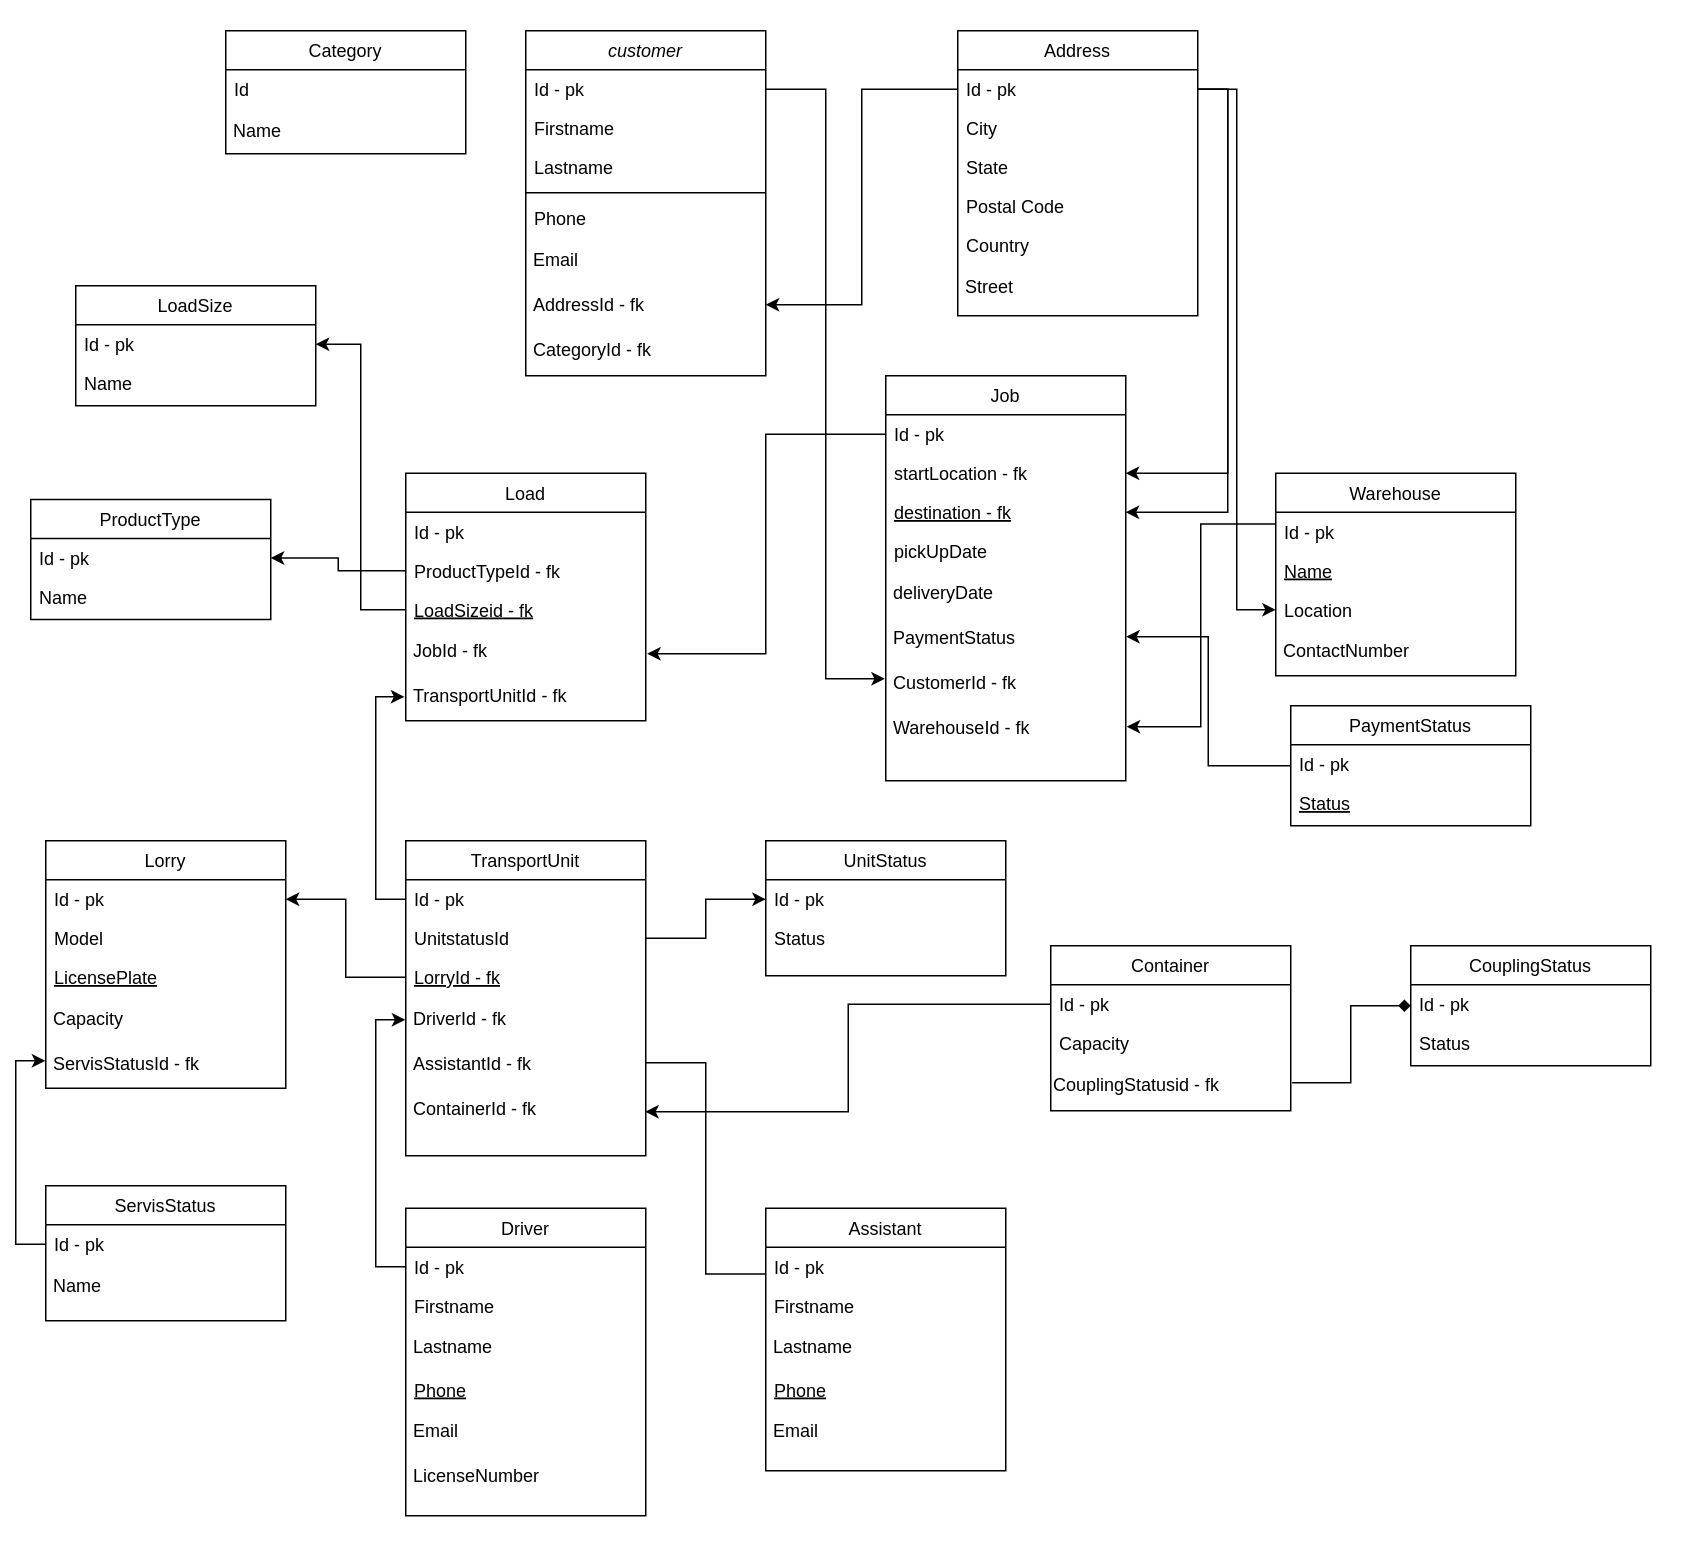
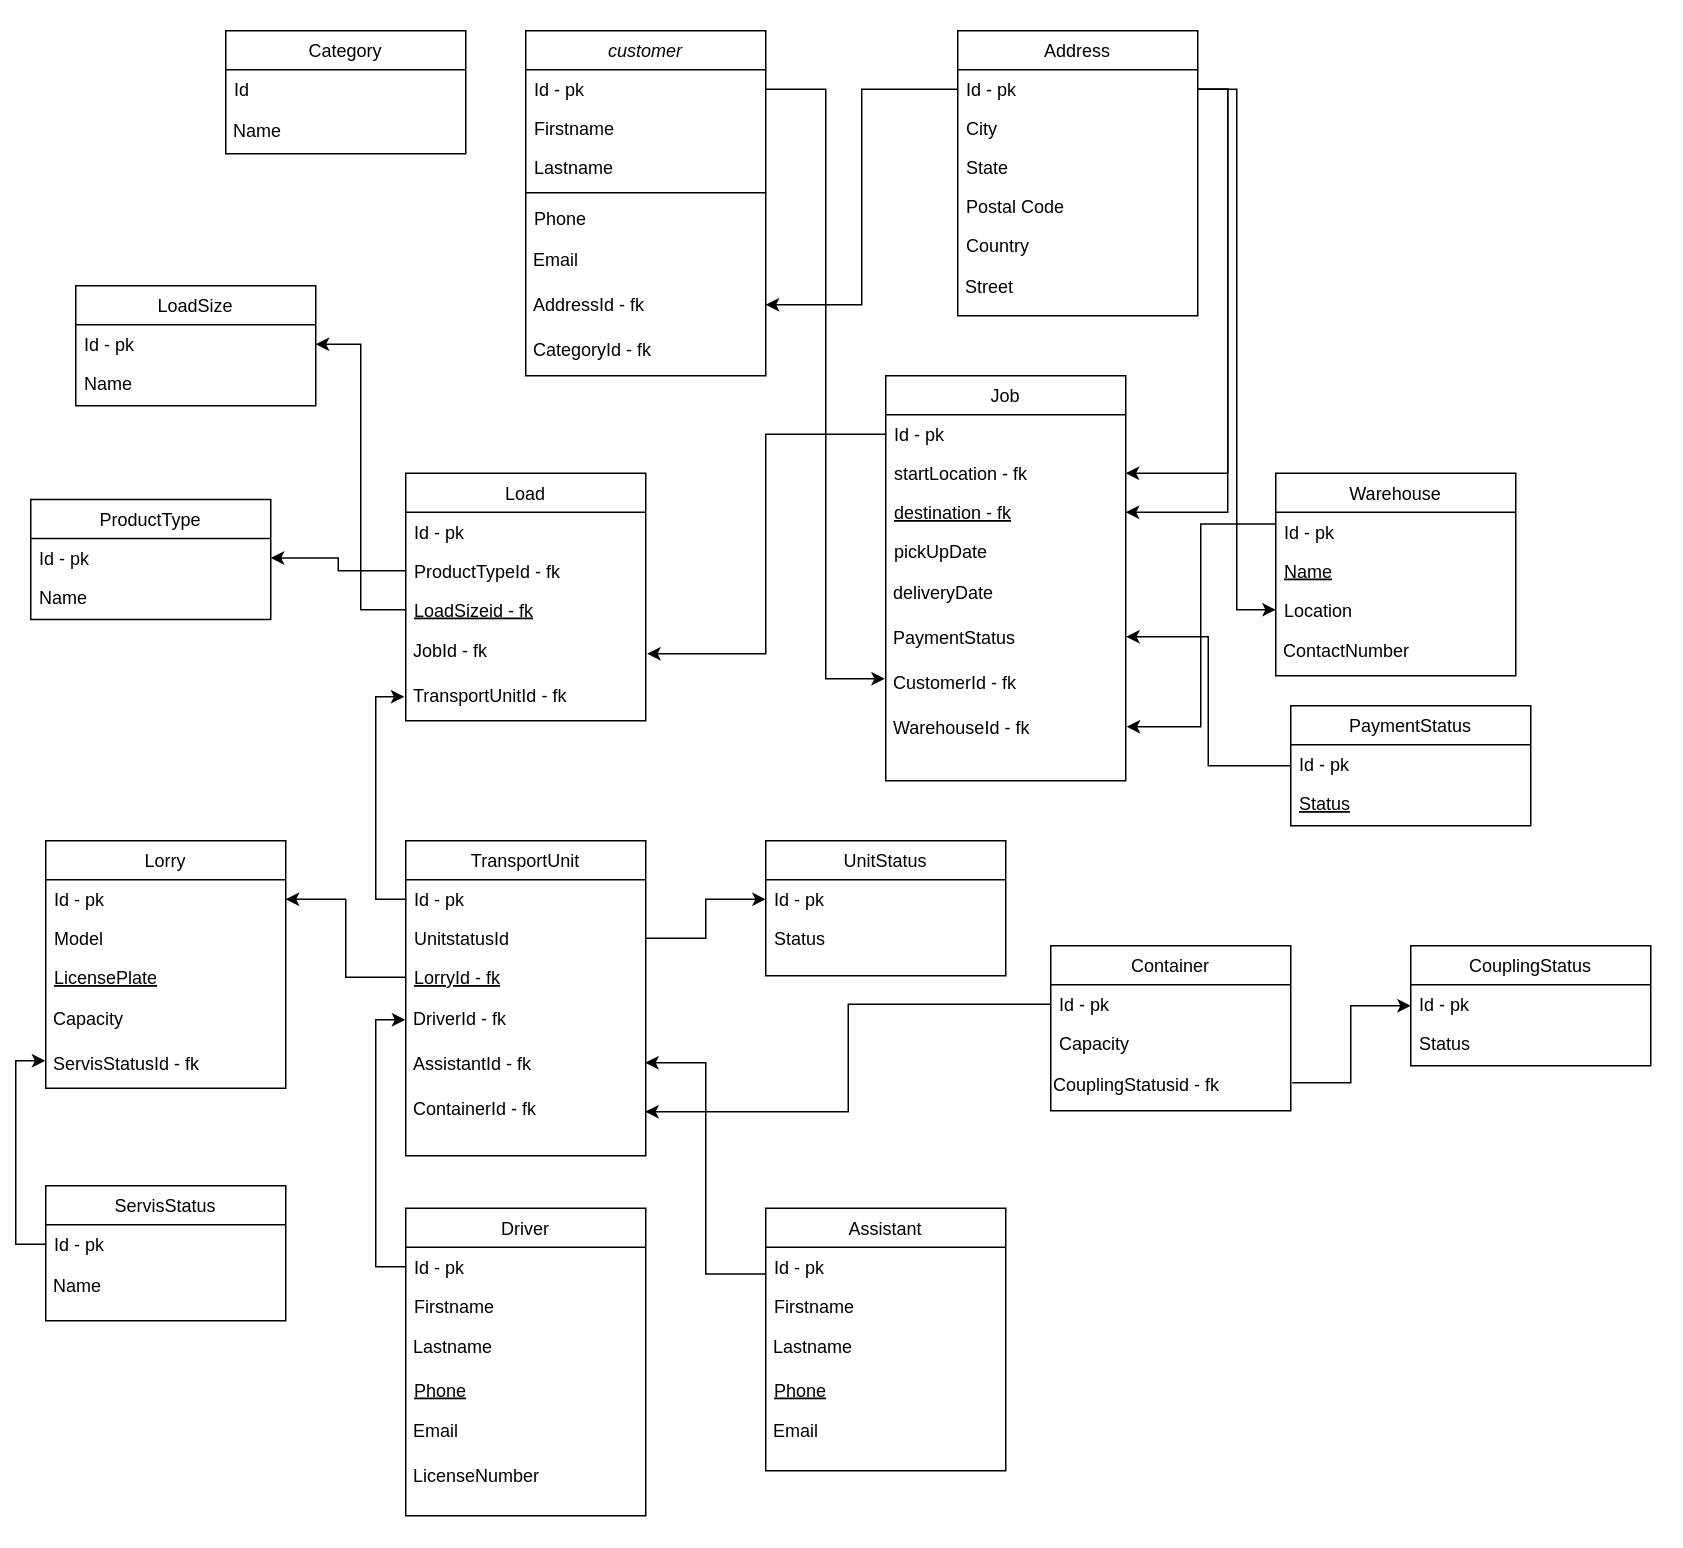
(1398, 1006) -> (1399, 1006)
(653, 1063) -> (657, 1063)
